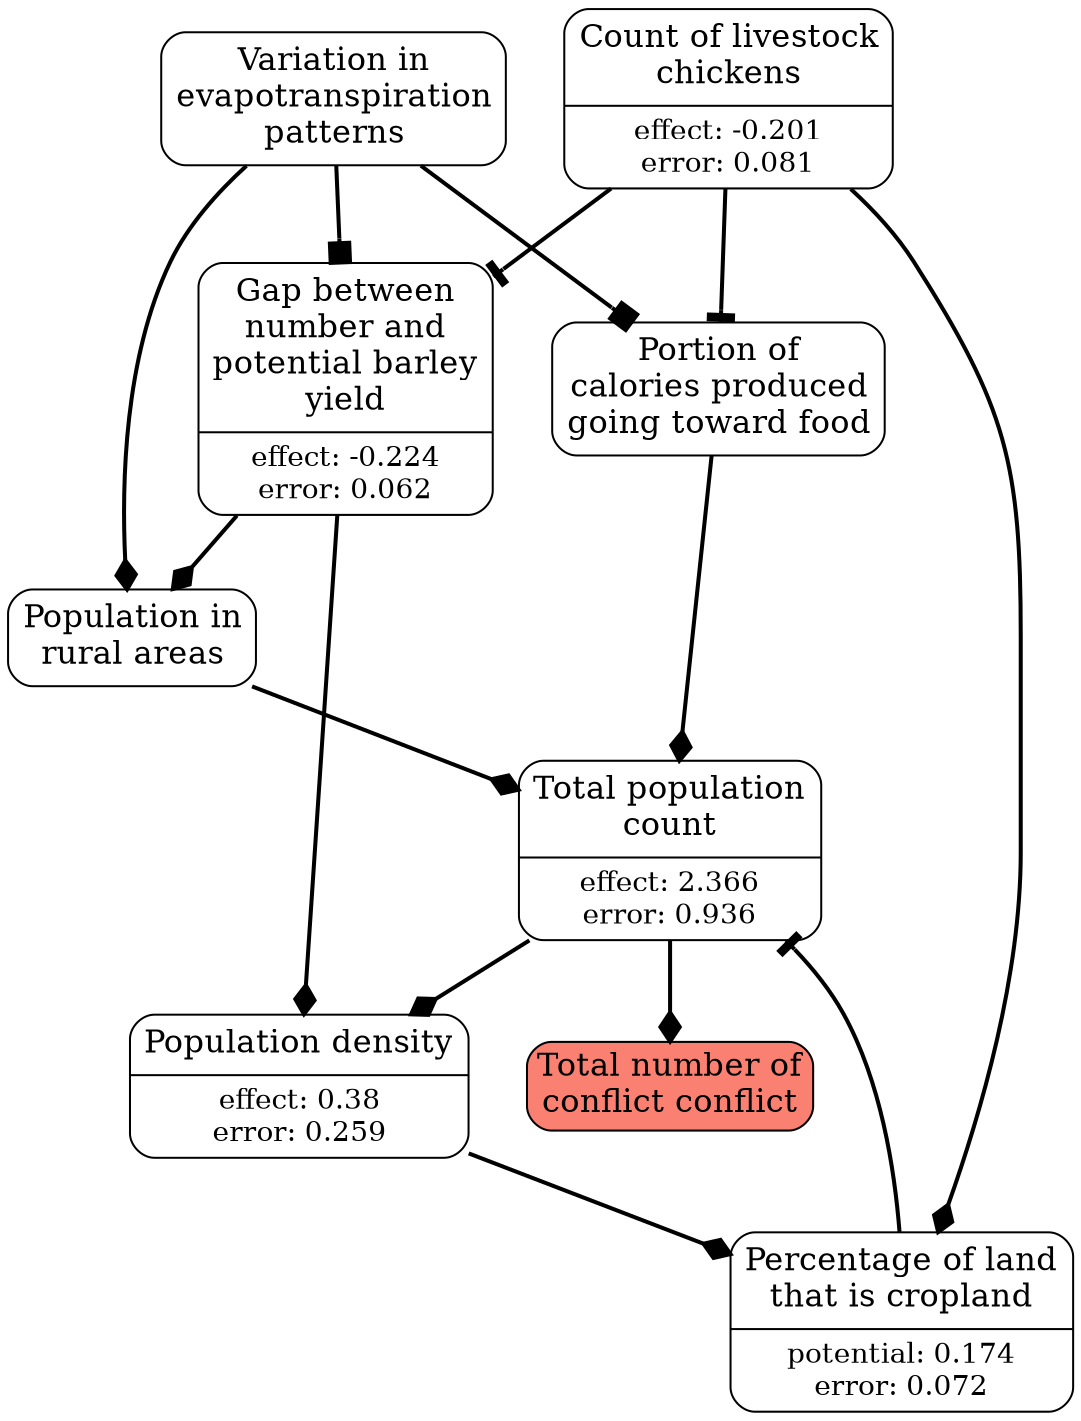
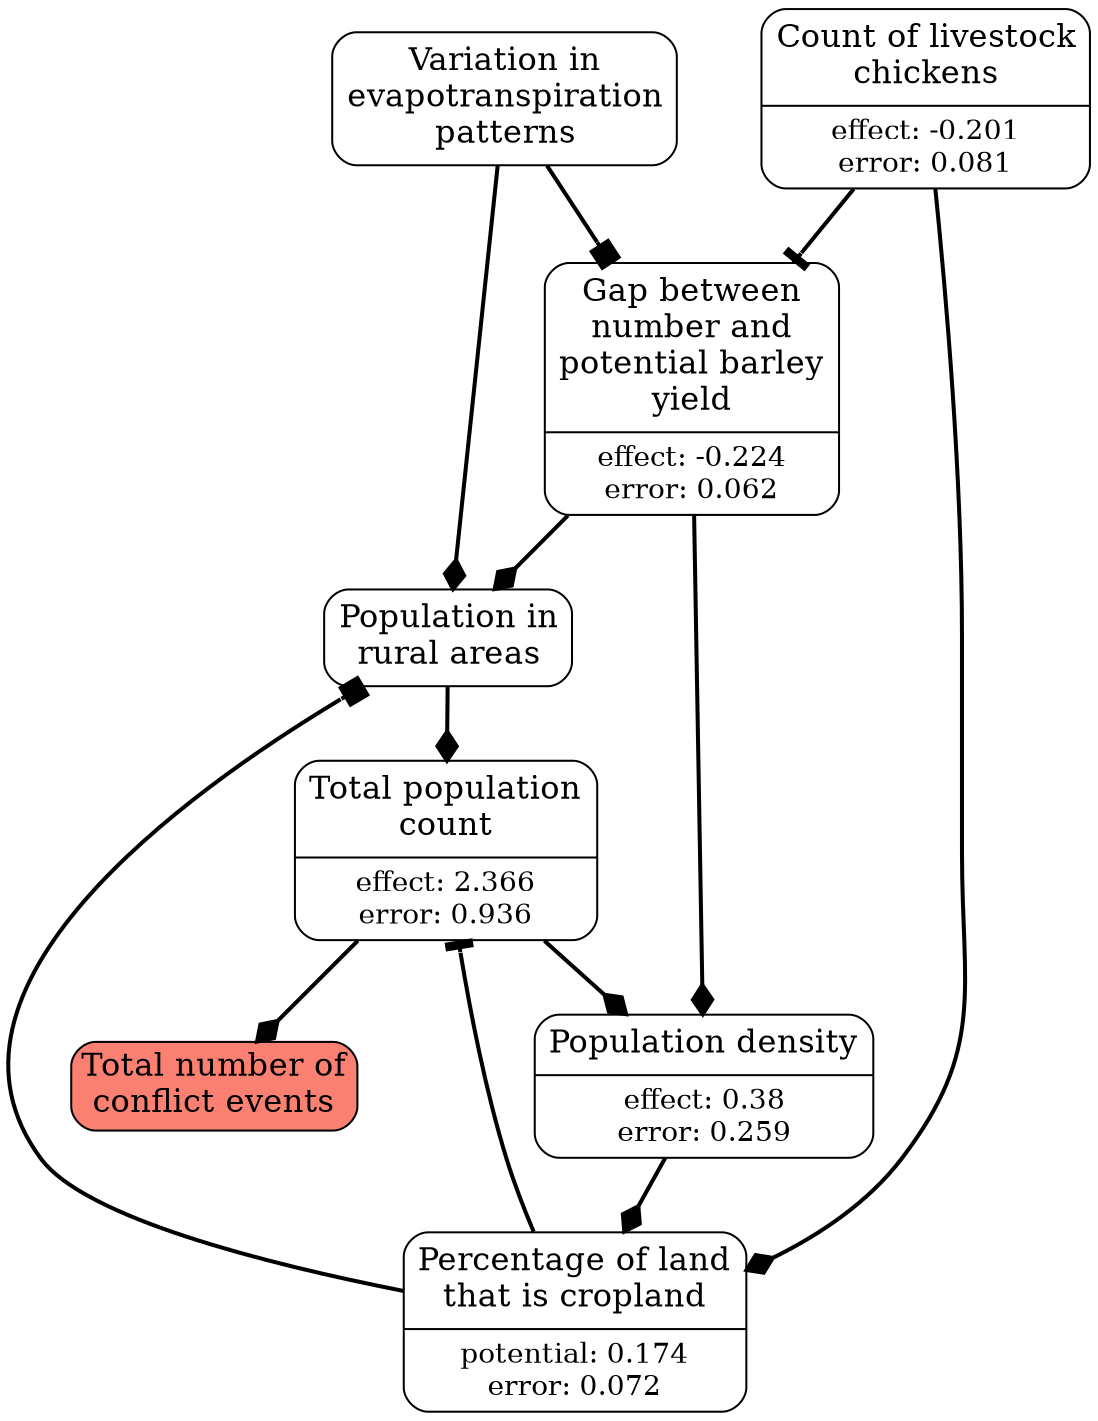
(718, 389) -> none
none -> (12, 1055)
(670, 1086) -> (214, 1086)
